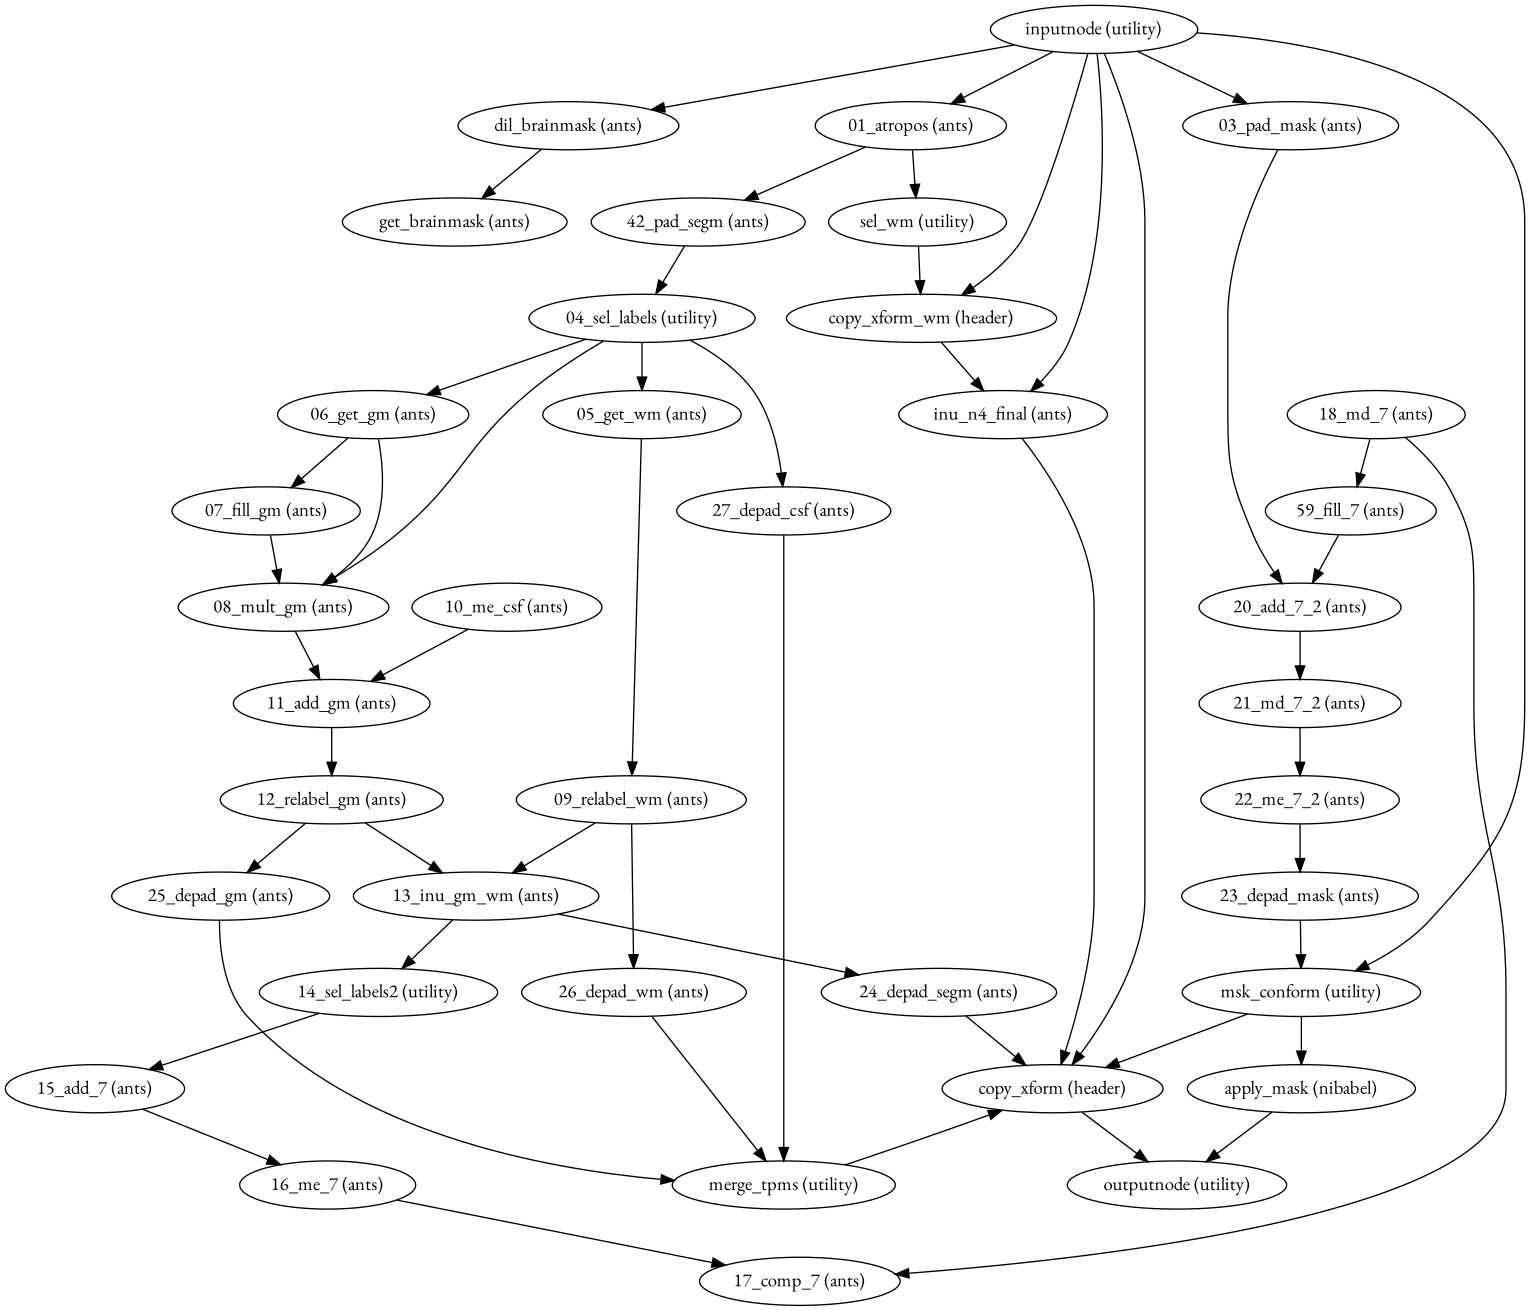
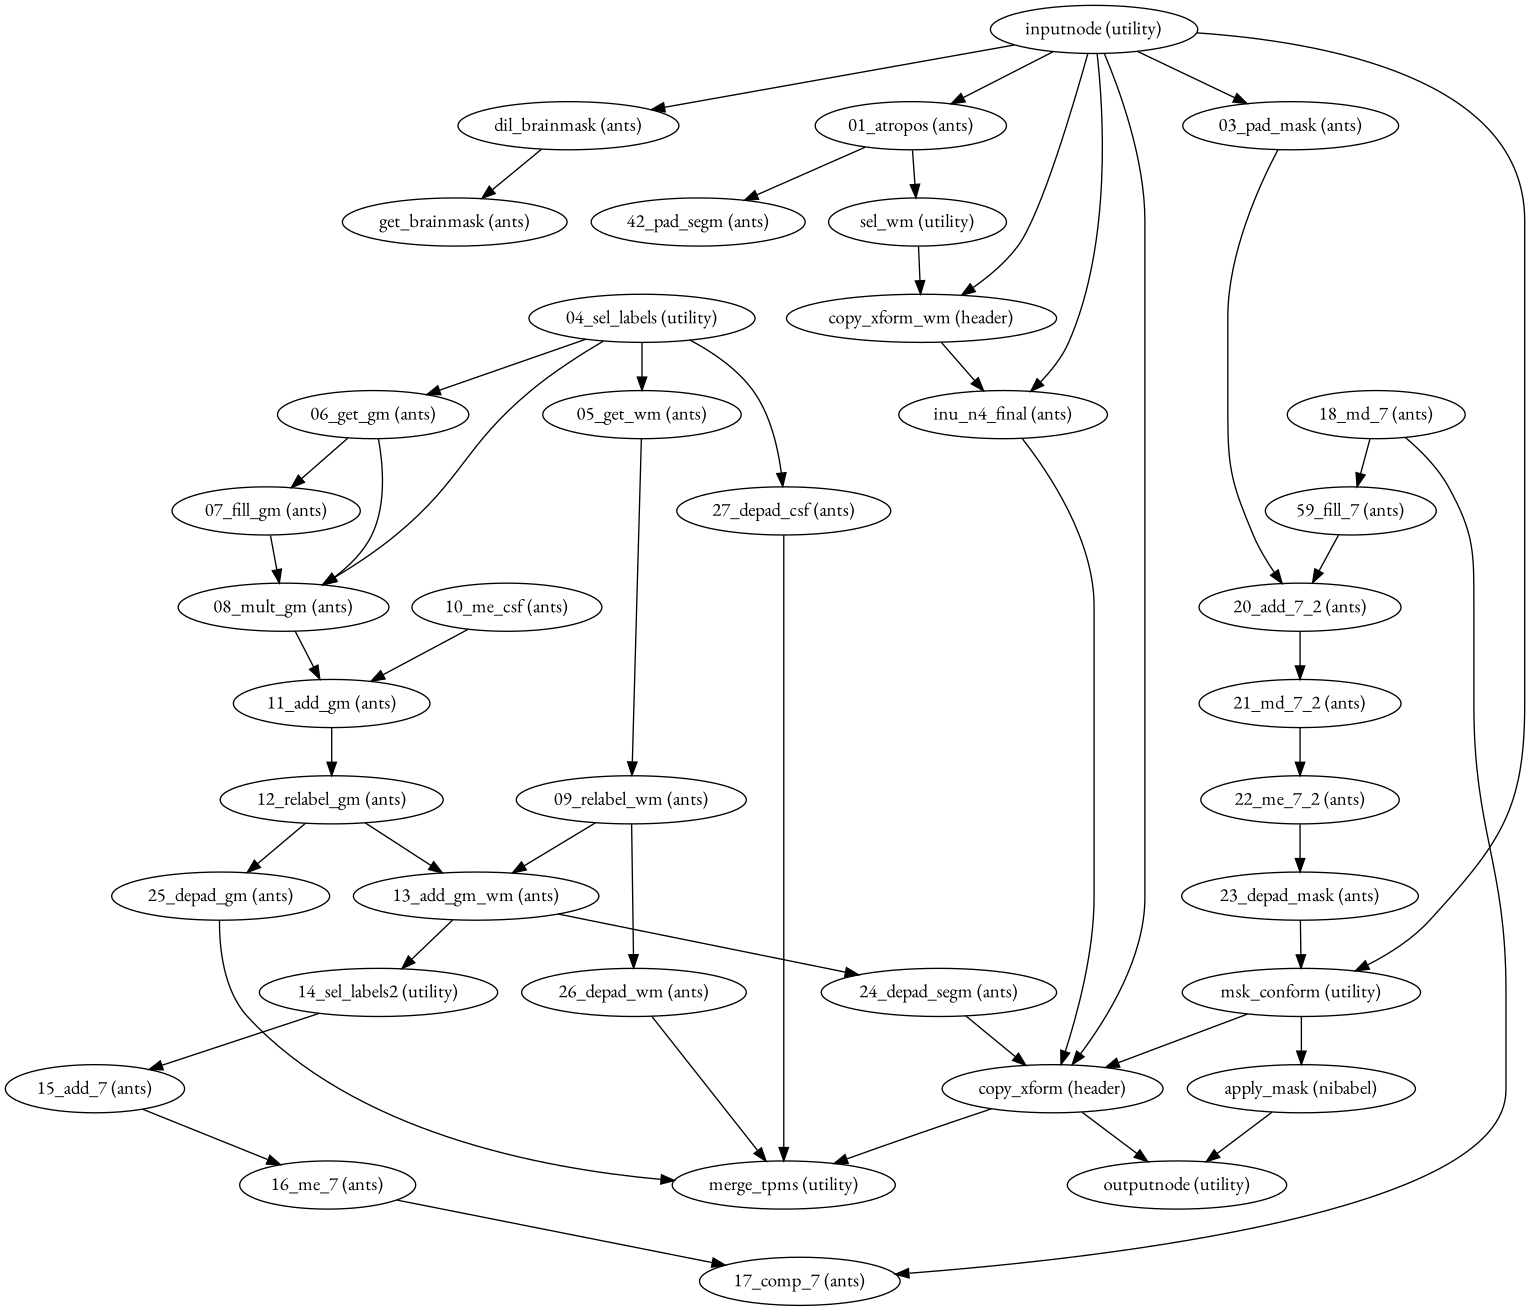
(674, 264) -> none
(476, 896) -> (476, 896)
(917, 1140) -> (919, 1133)
